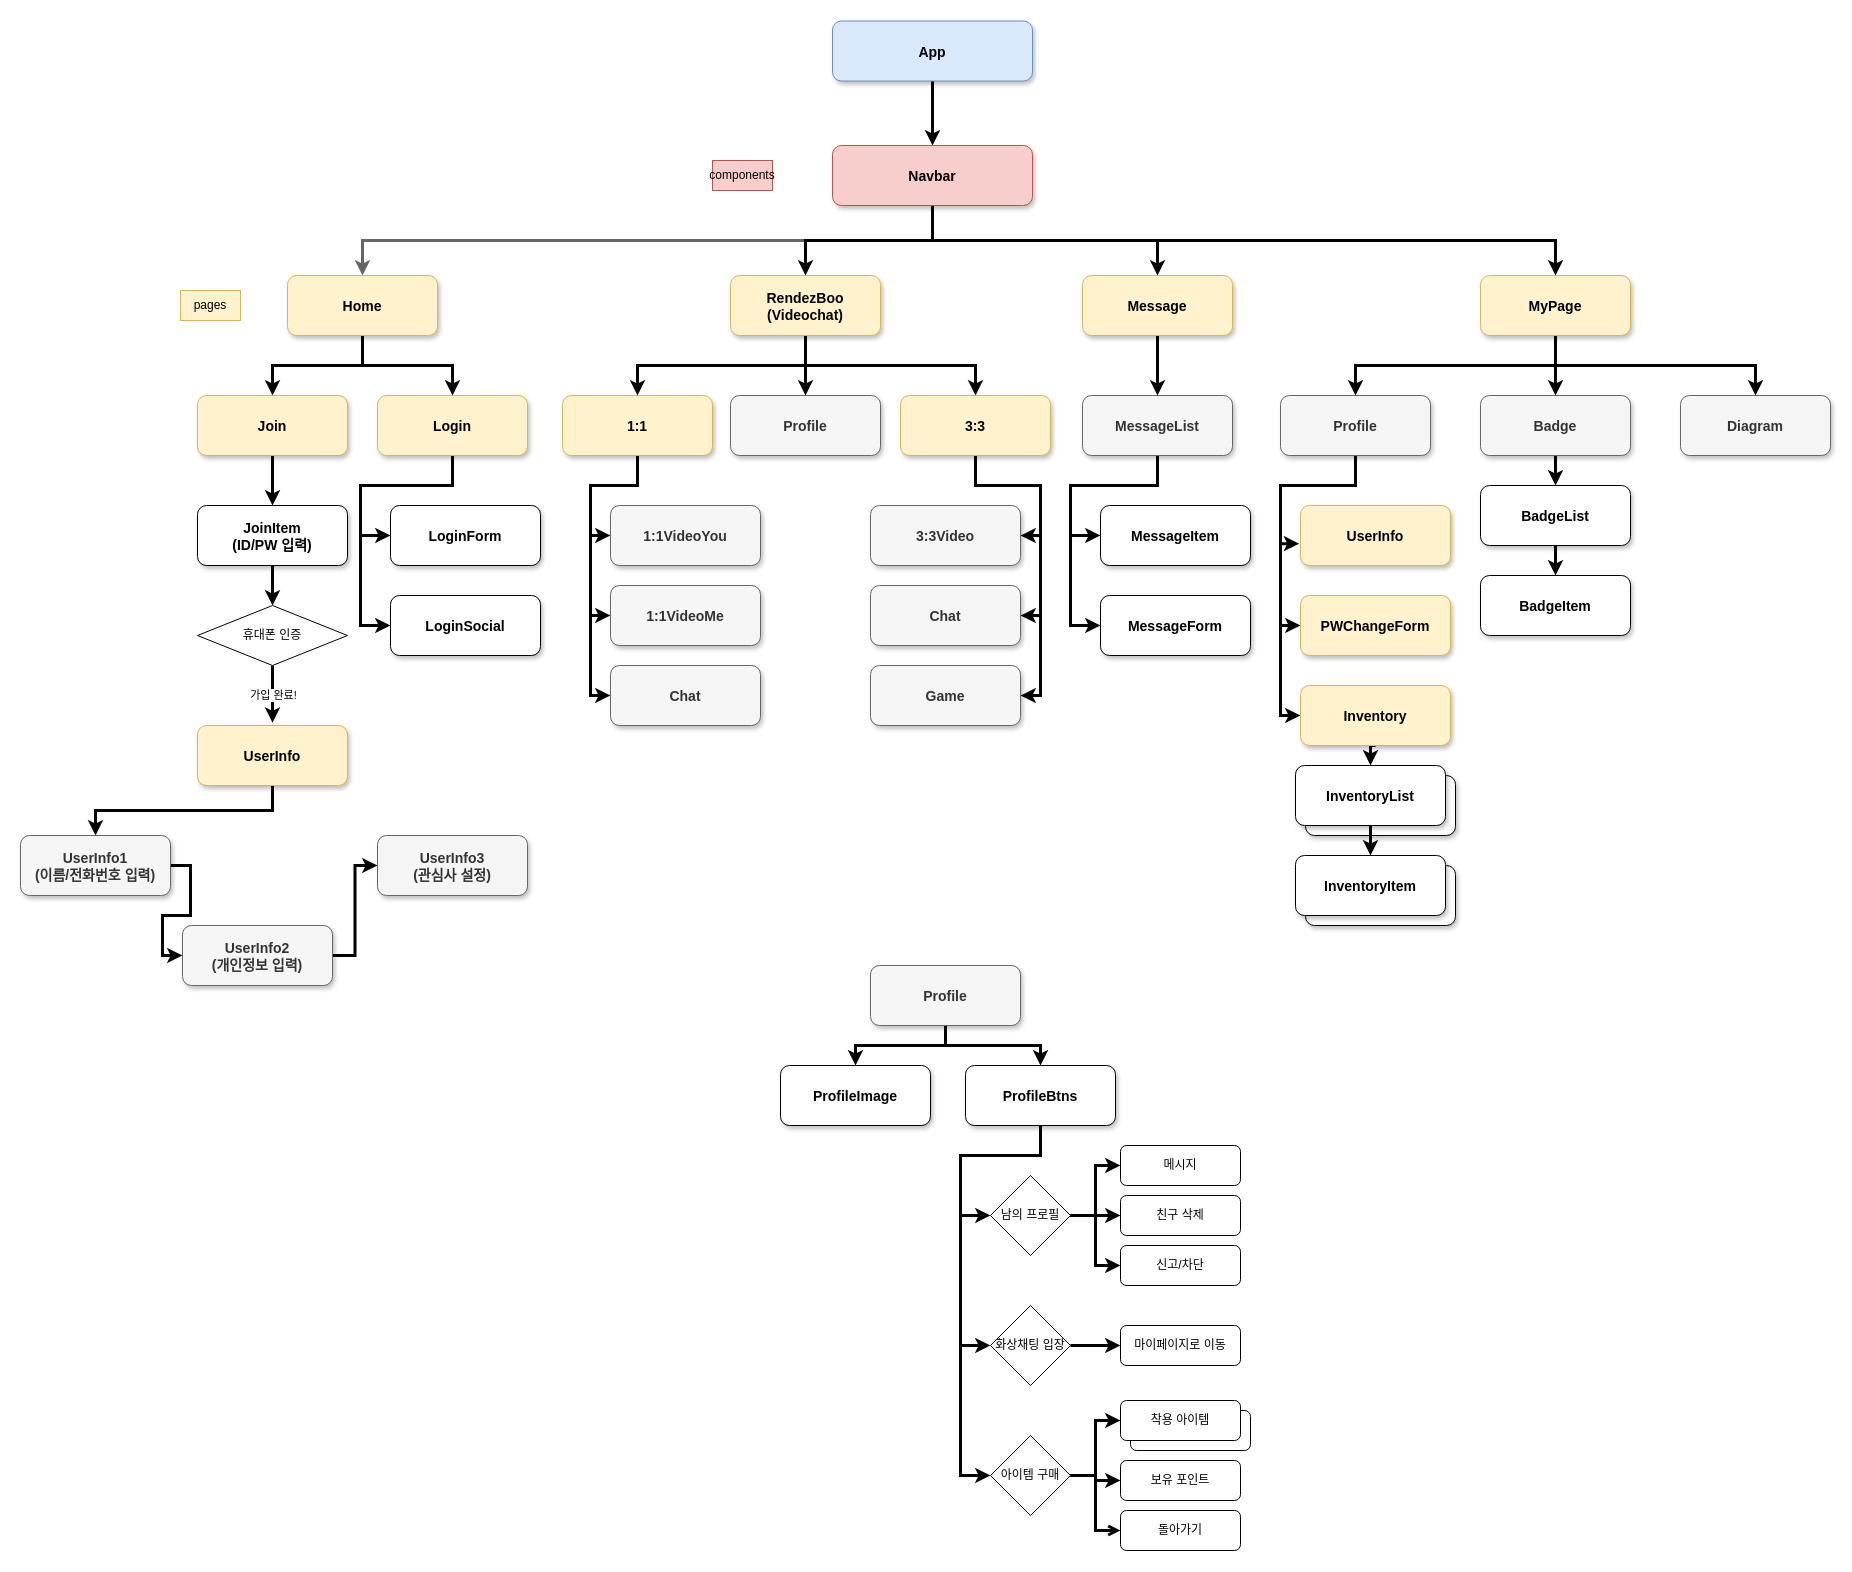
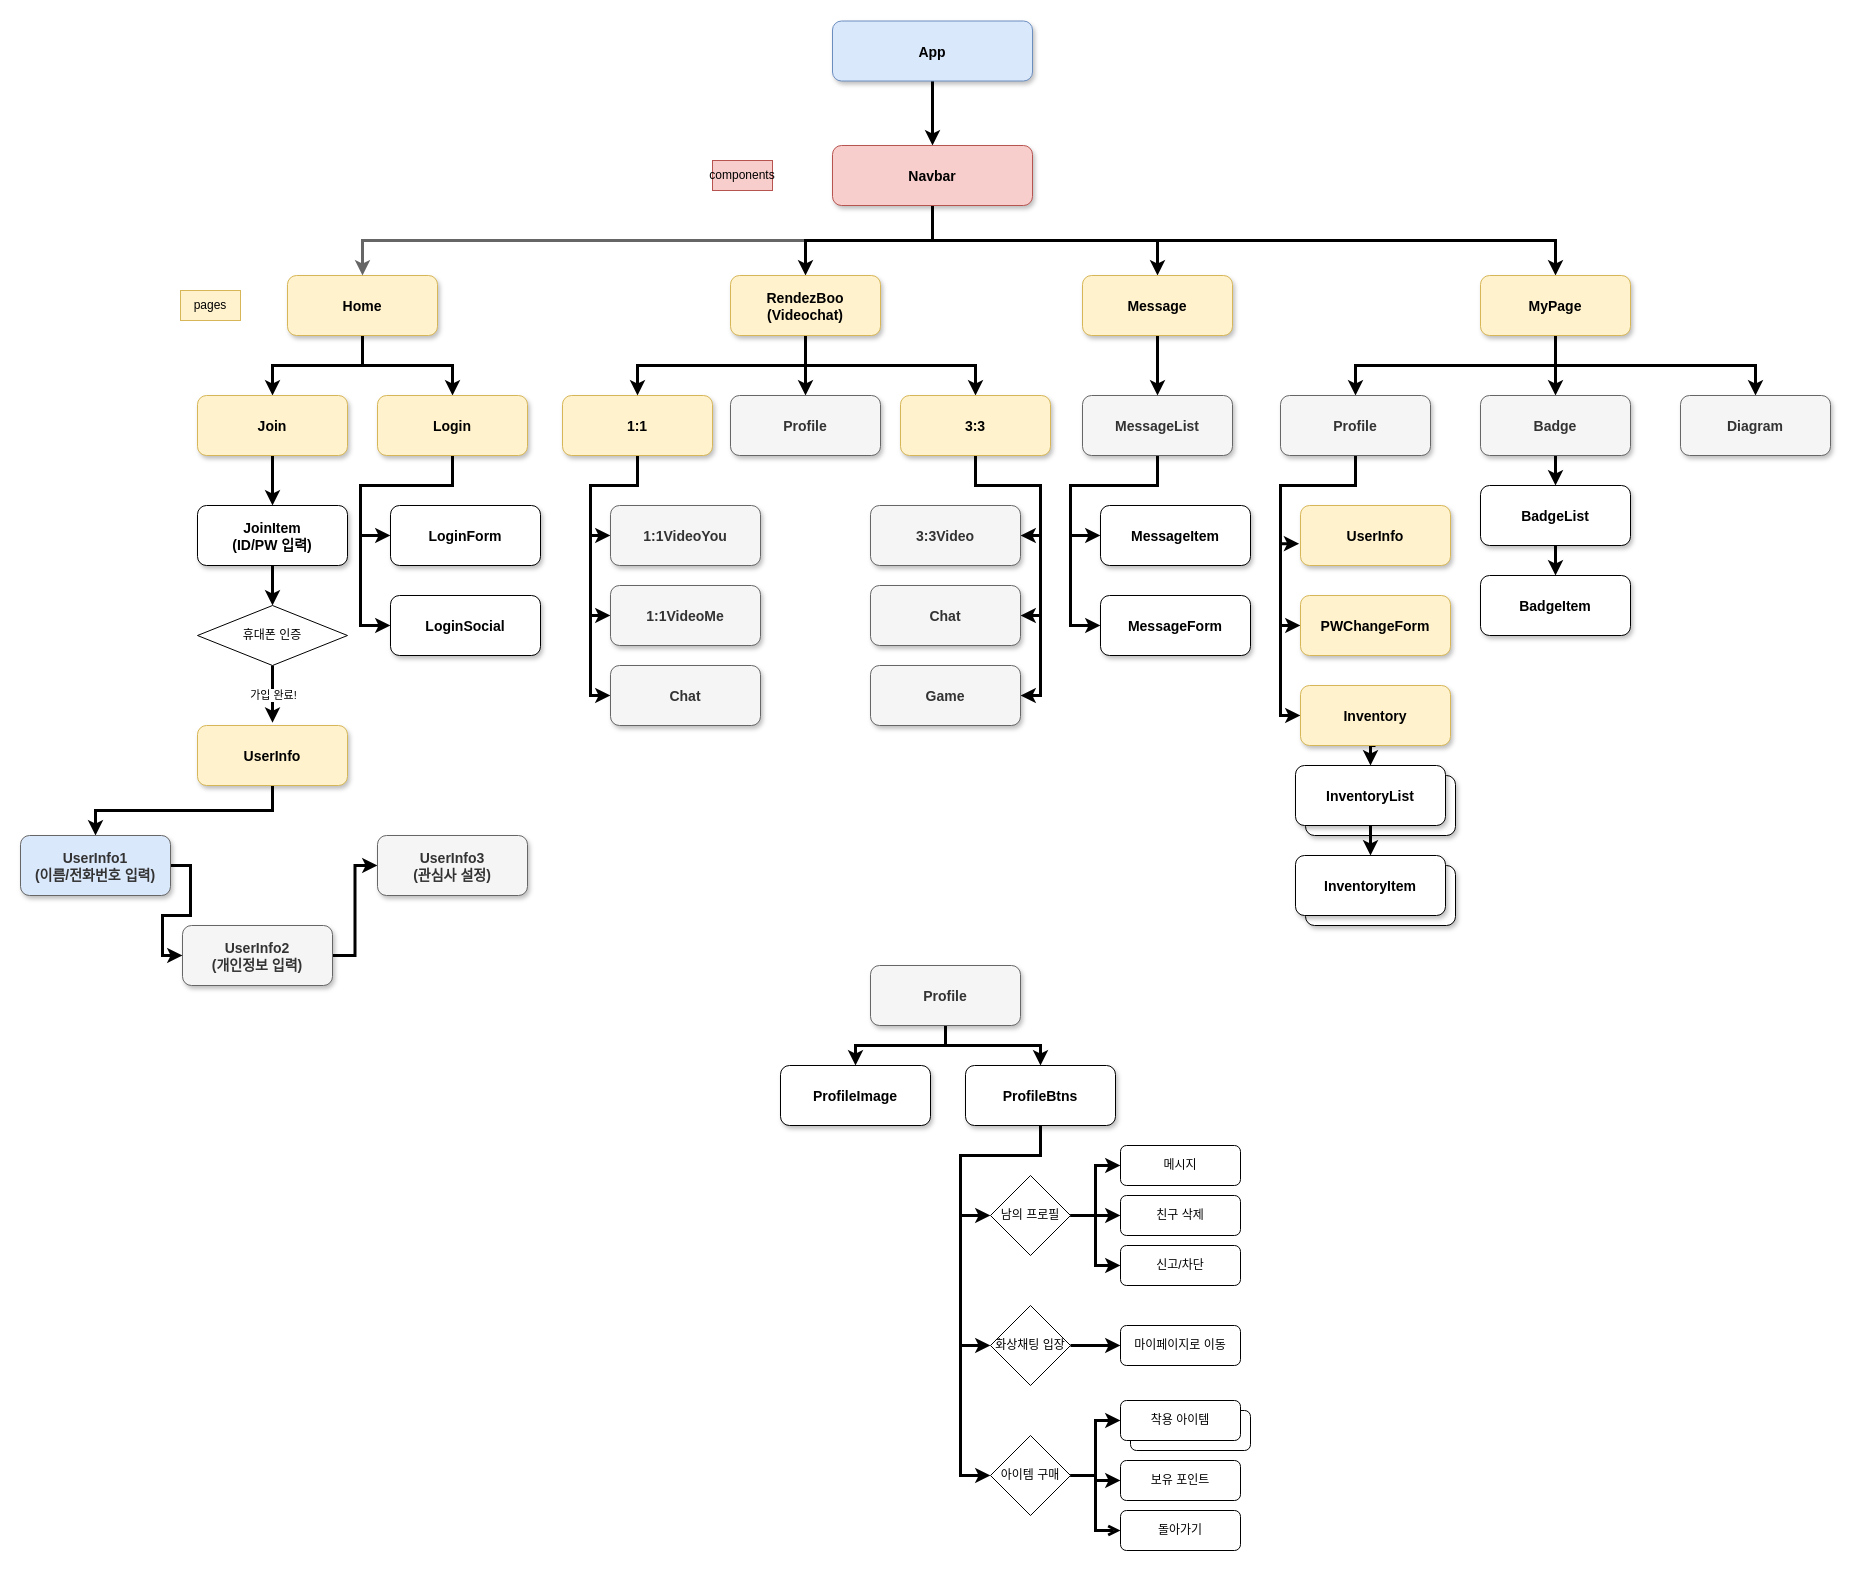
(96, 866) -> (96, 866)
